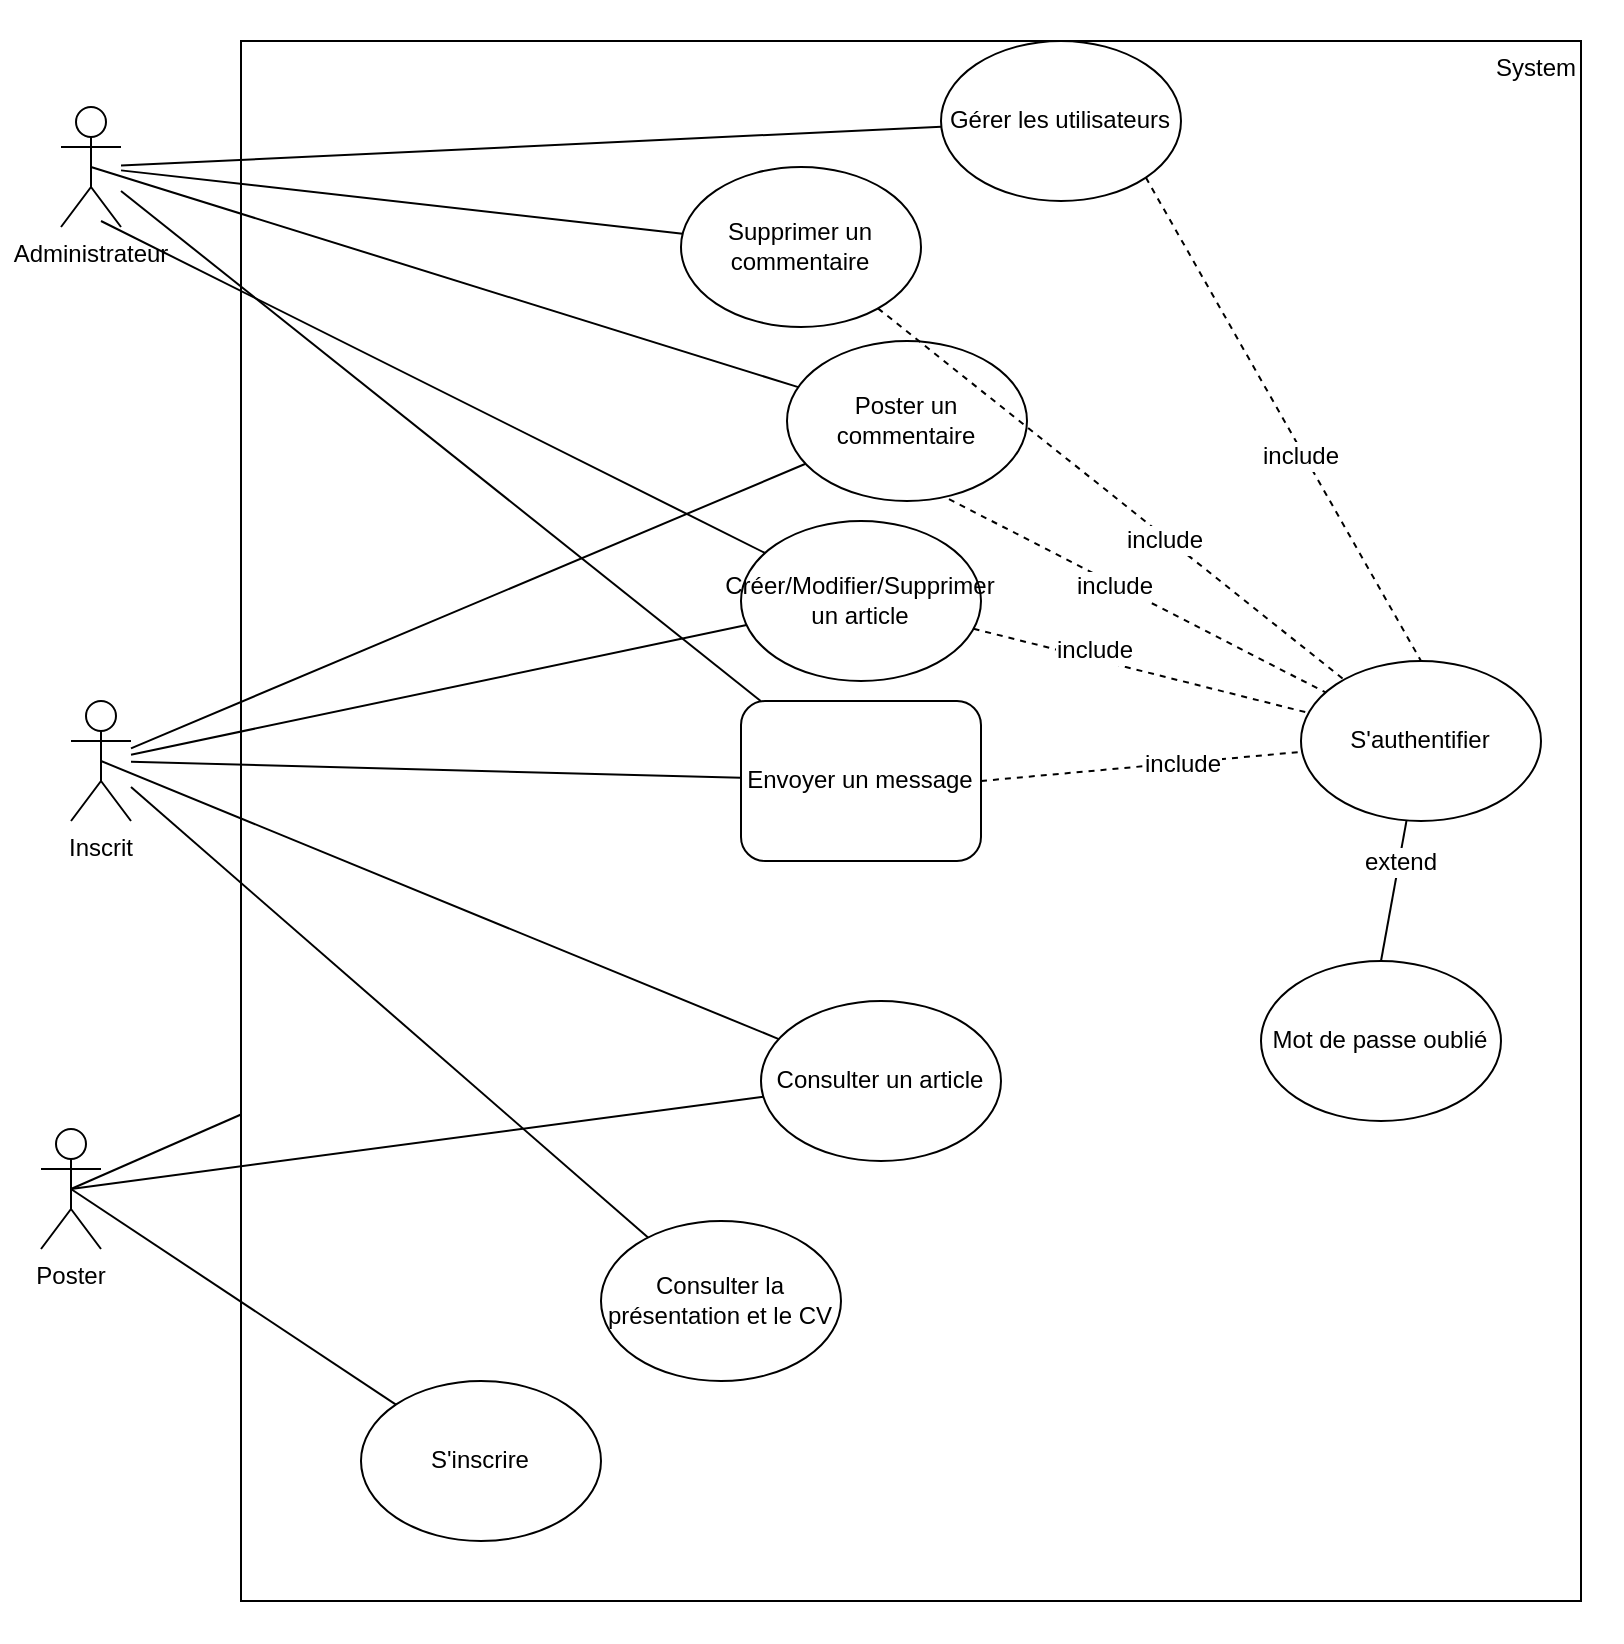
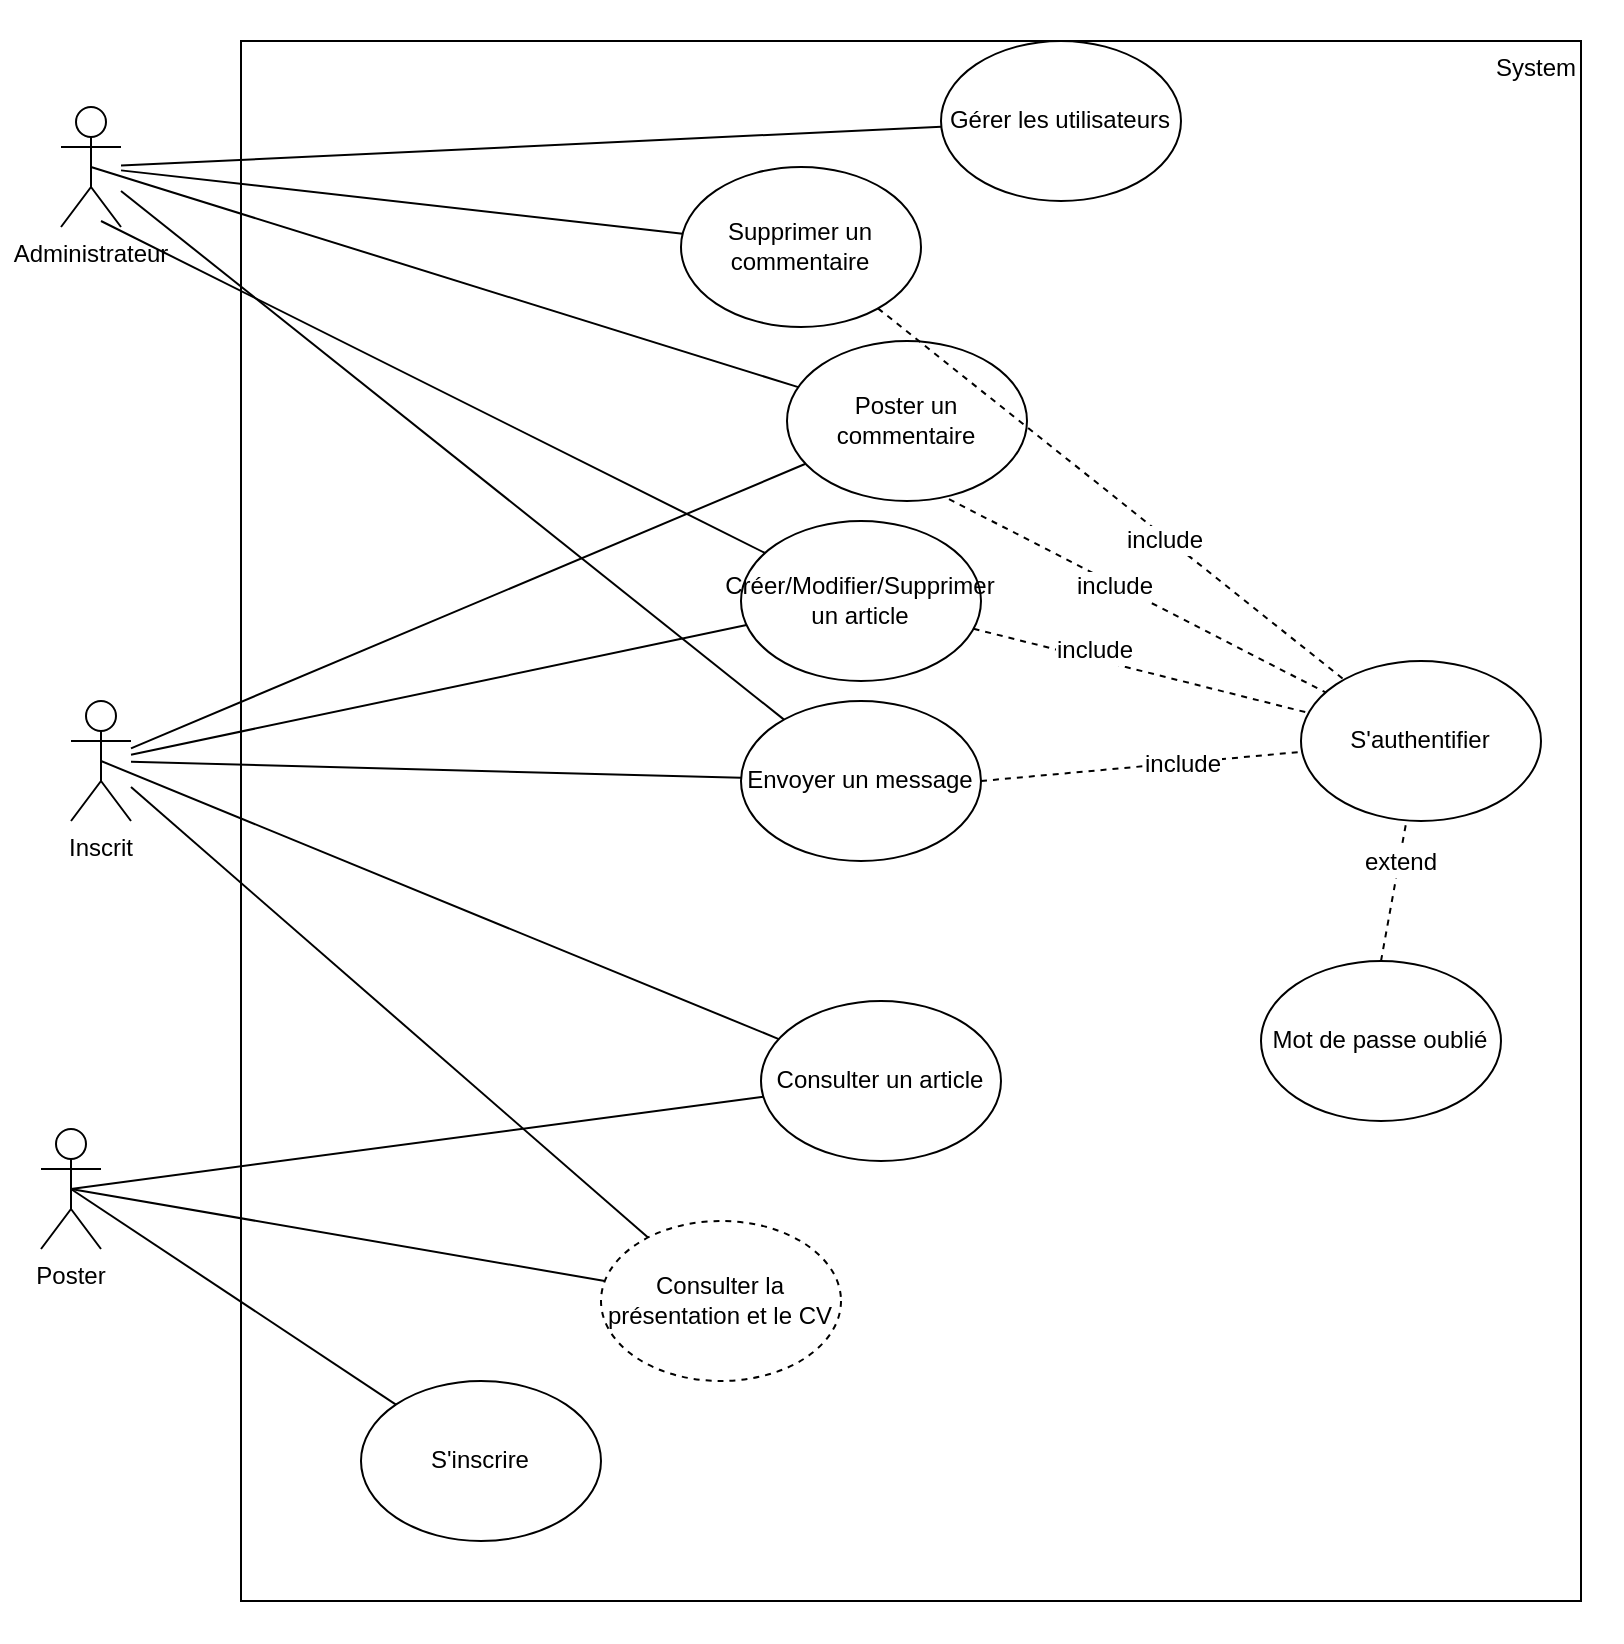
(1283, 419) -> none
(861, 781) -> (861, 781)
(1389, 916) -> (1389, 916)
(169, 1146) -> (341, 1236)
(721, 1301) -> (721, 1301)
